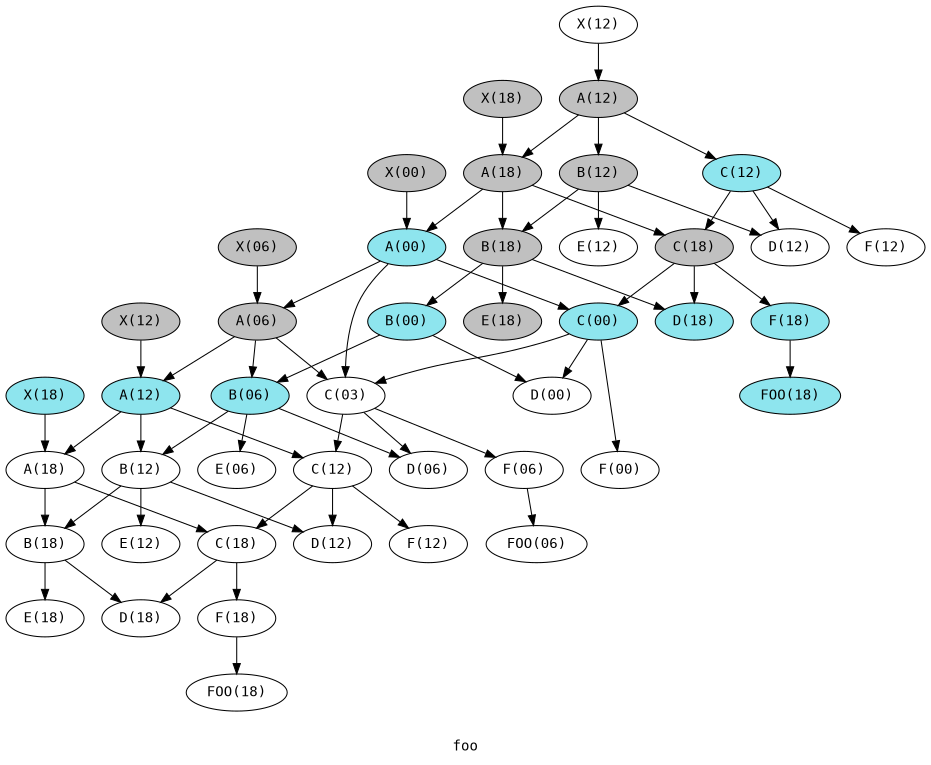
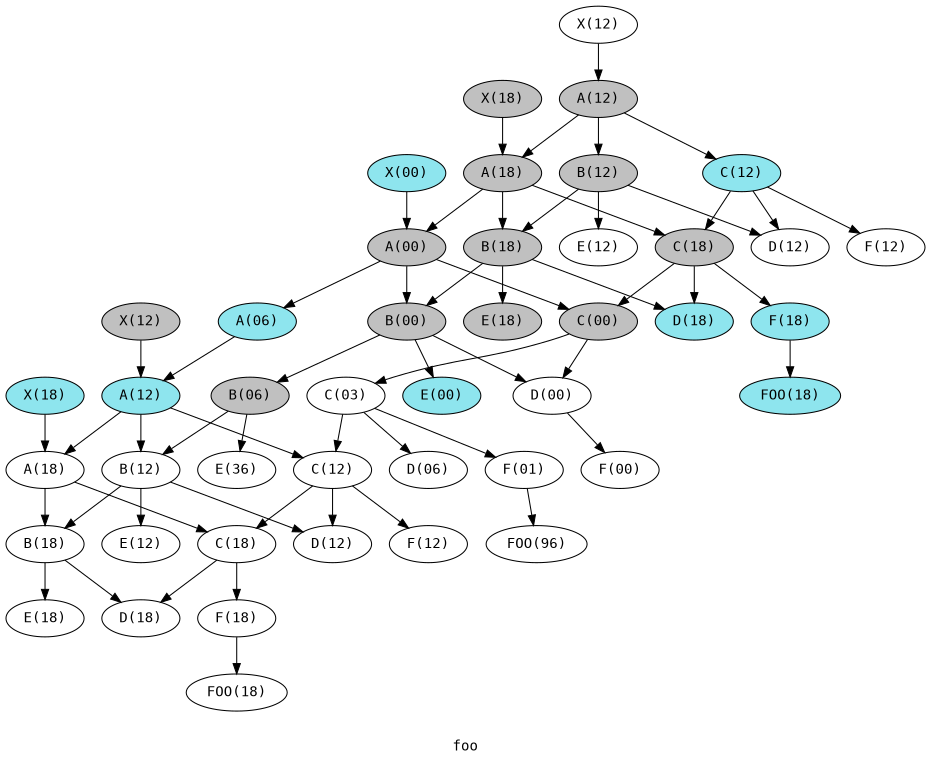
(407, 173) -> (407, 173)
(257, 247) -> none
(407, 247) -> (407, 247)
(355, 310) -> (407, 279)
(257, 322) -> (257, 322)
(407, 322) -> (407, 322)
(598, 322) -> (598, 322)
(254, 354) -> none
(298, 355) -> none
(608, 390) -> (583, 429)
(250, 396) -> (250, 396)
none -> (442, 396)
(332, 430) -> none
(237, 470) -> (237, 470)
(524, 470) -> (524, 470)
(537, 544) -> (537, 544)
